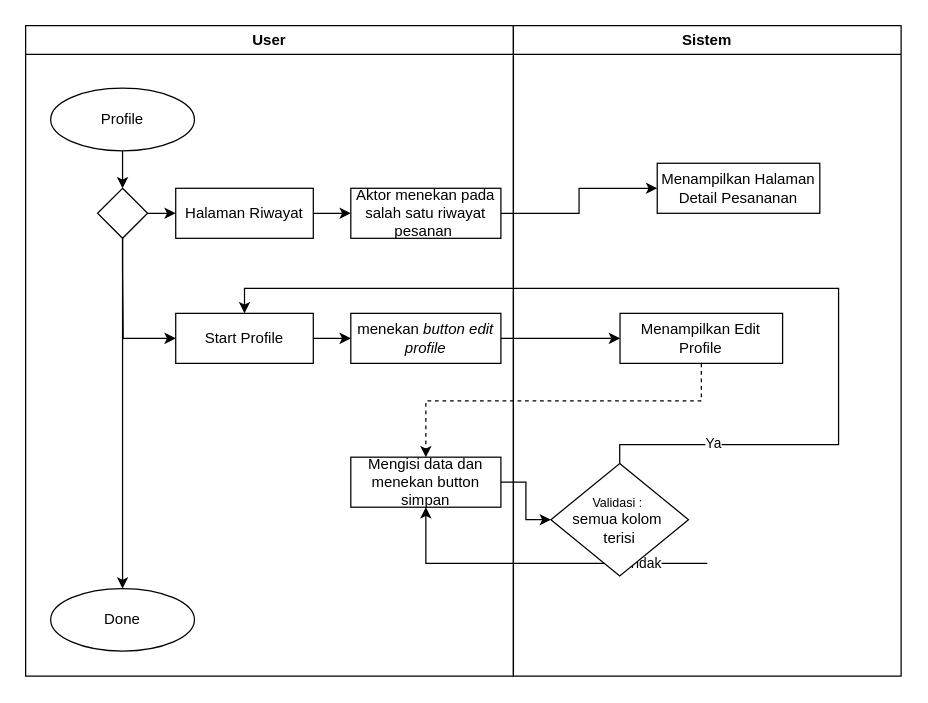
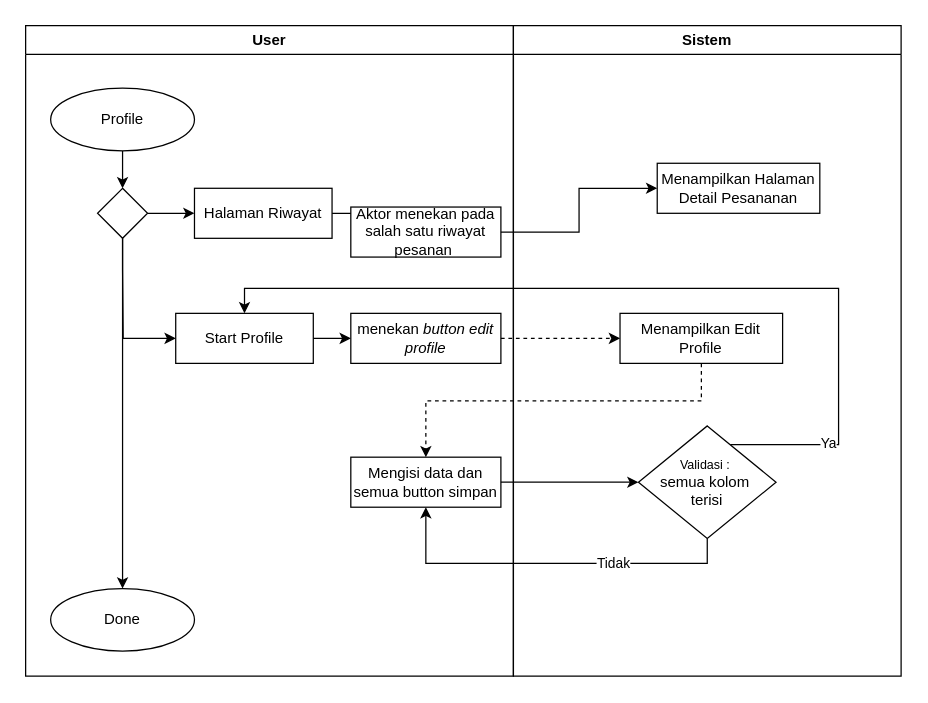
(244, 213) -> (263, 213)
(426, 213) -> (426, 232)
(557, 338) -> (557, 338)
(426, 482) -> (426, 482)
(619, 519) -> (707, 482)
